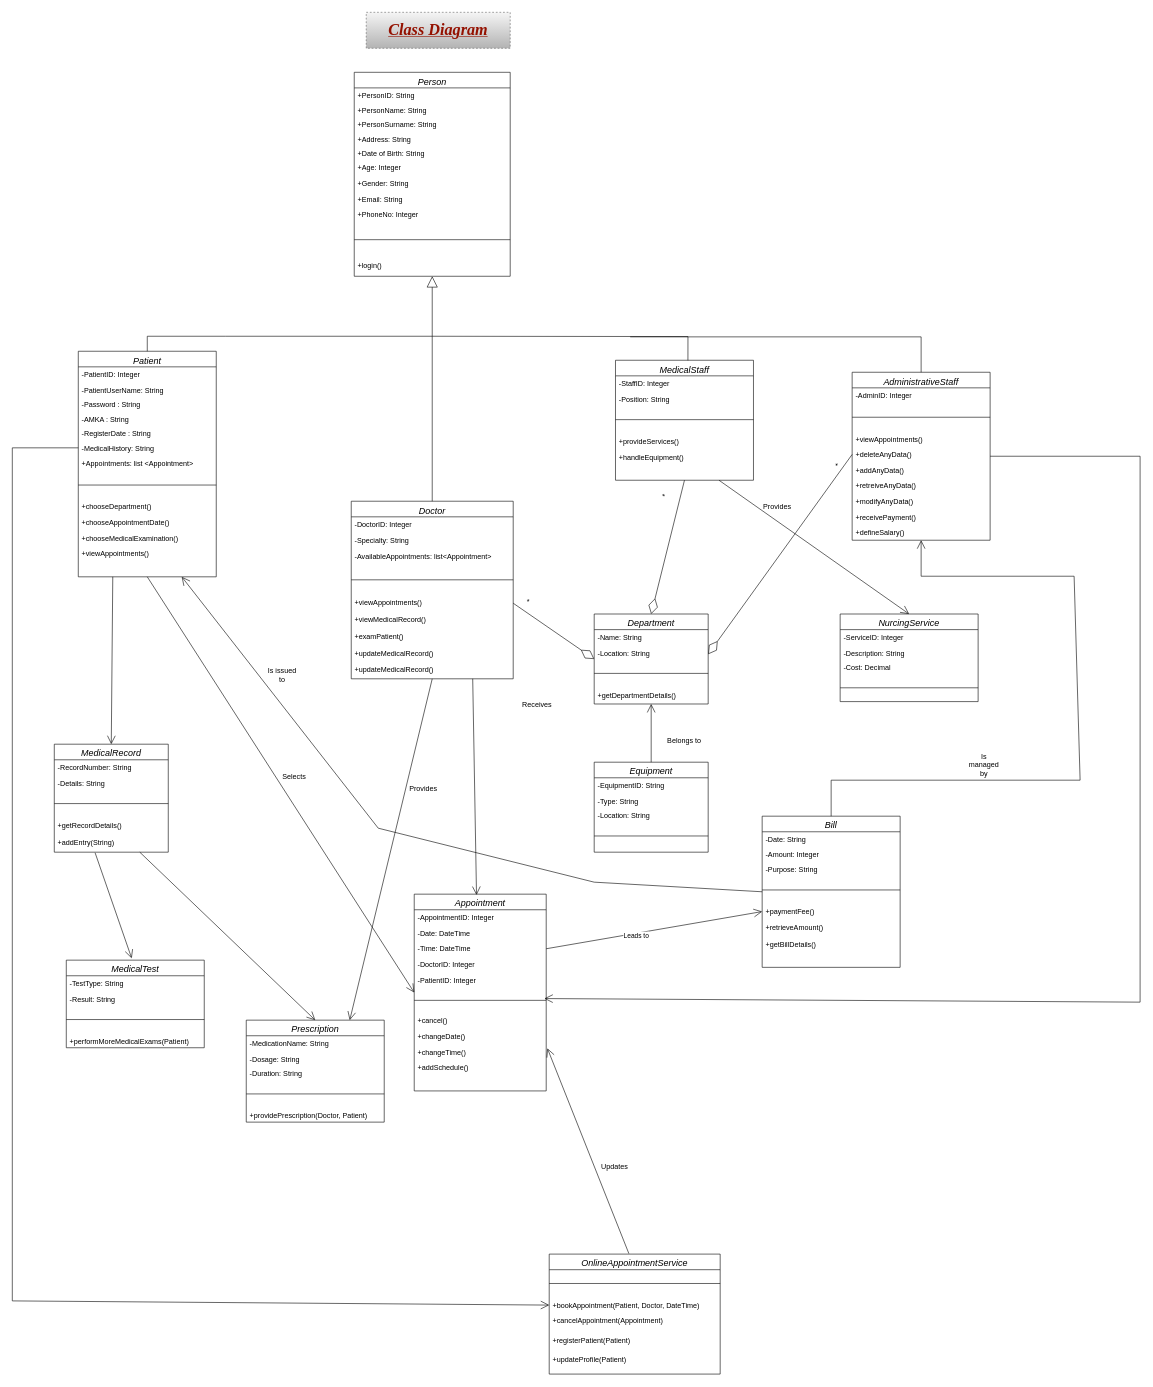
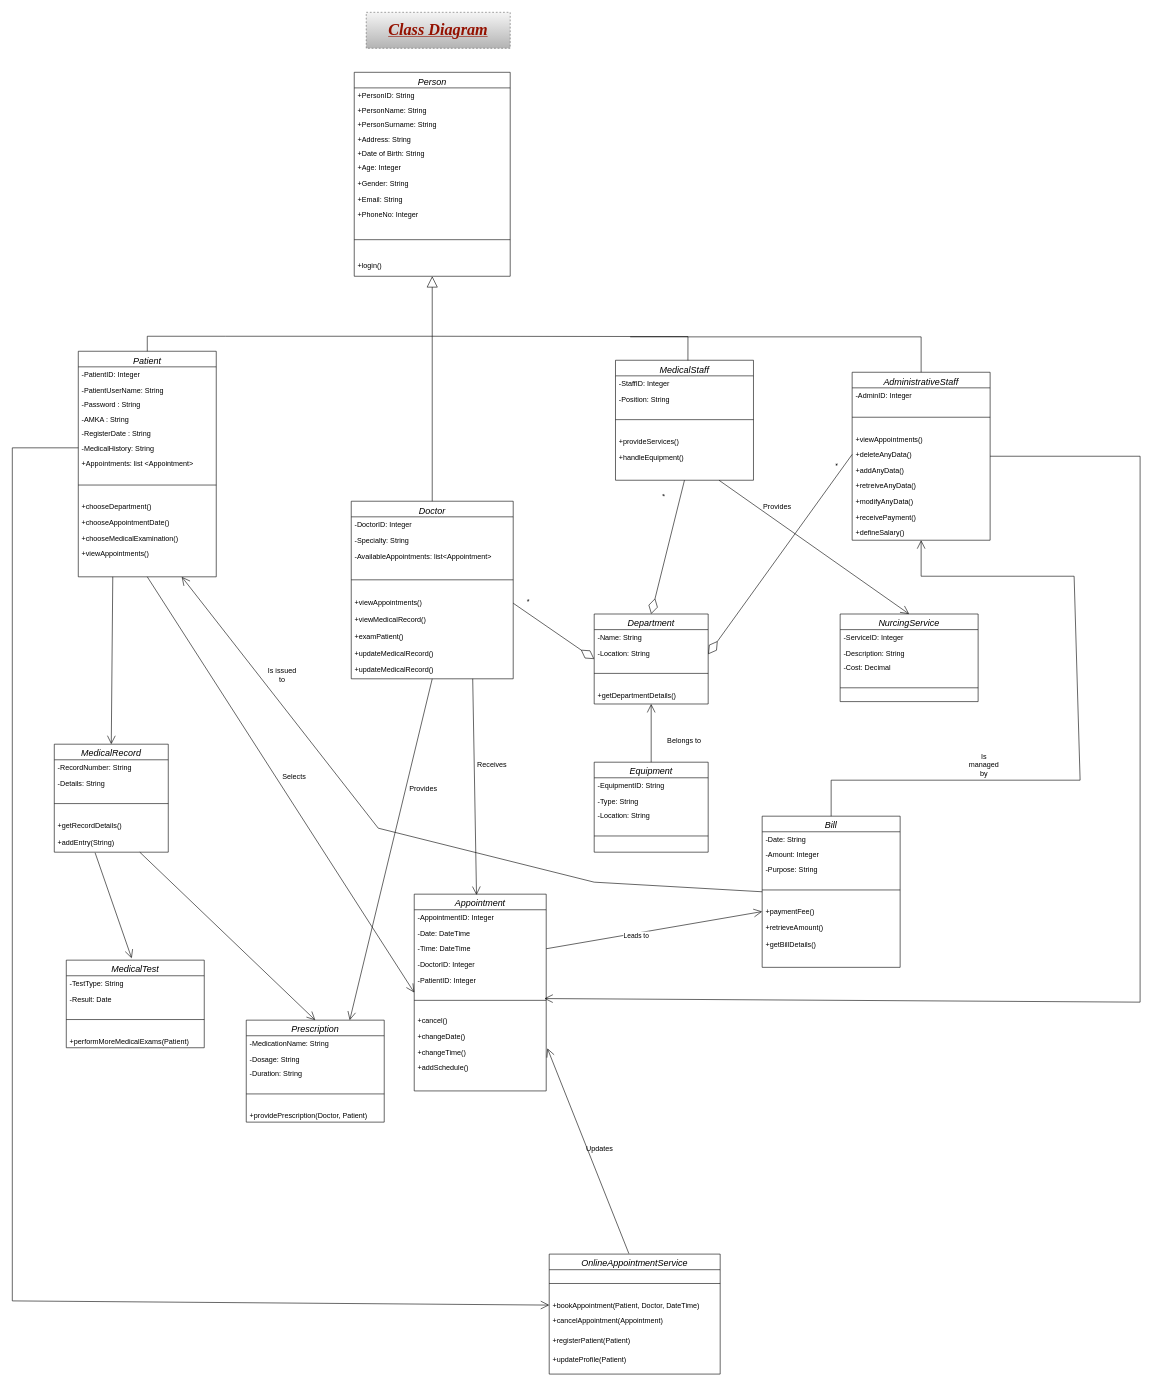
(537, 705) -> (492, 765)
(96, 1000) -> (93, 1000)
(624, 1164) -> (609, 1146)
